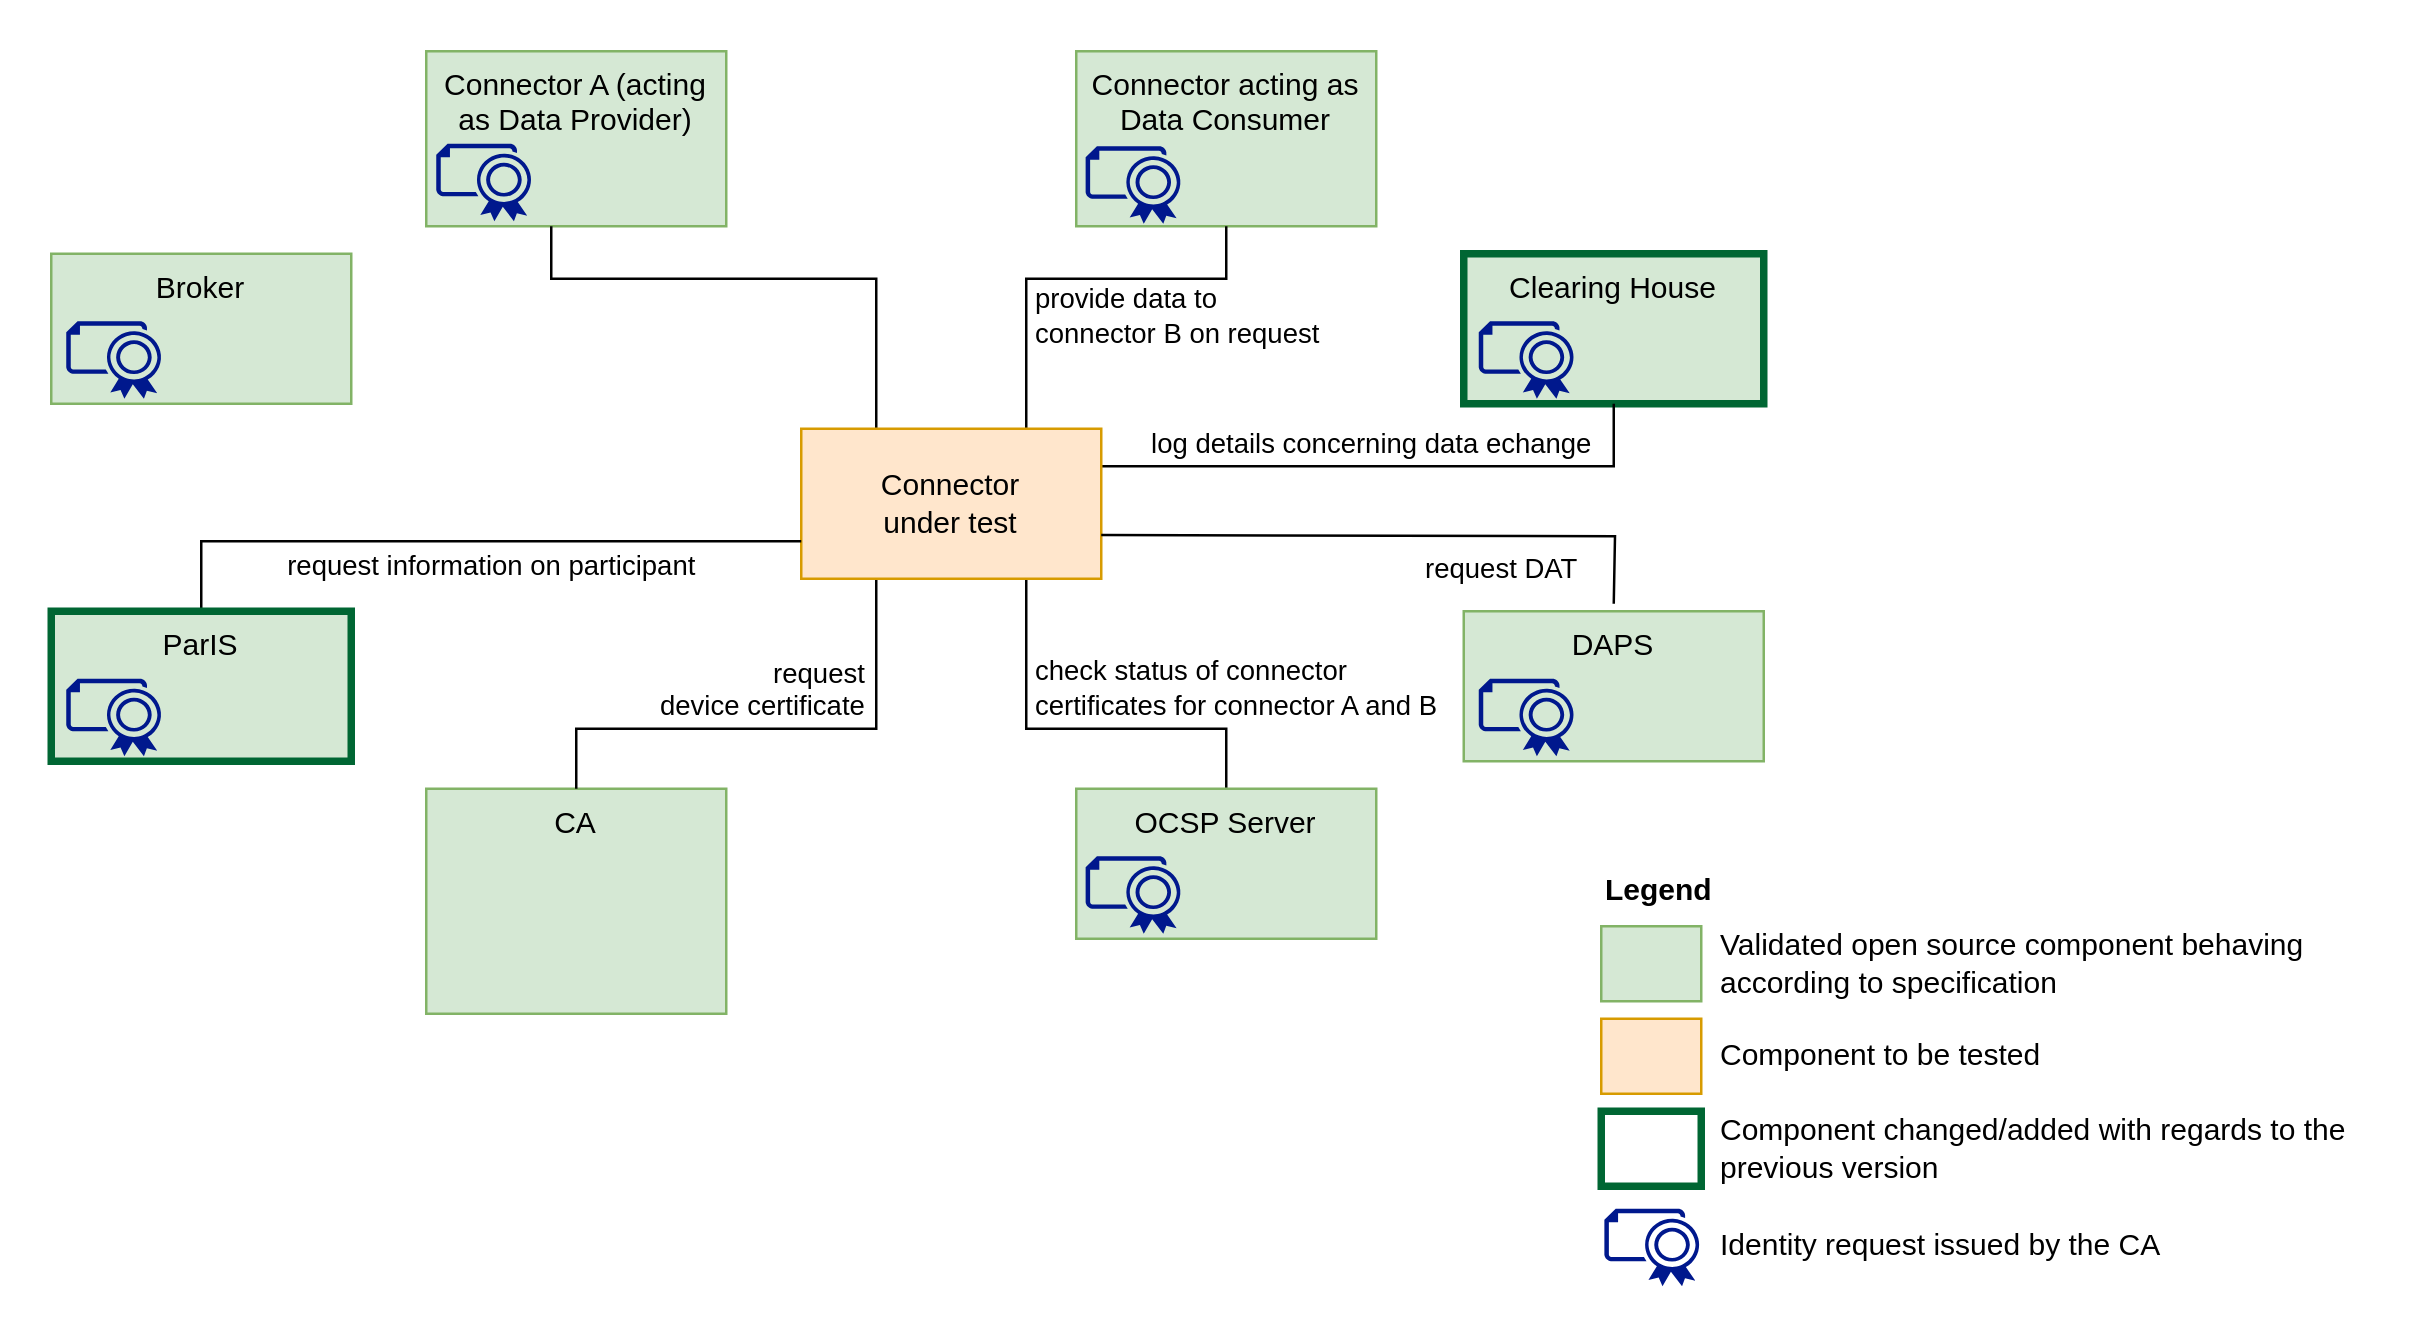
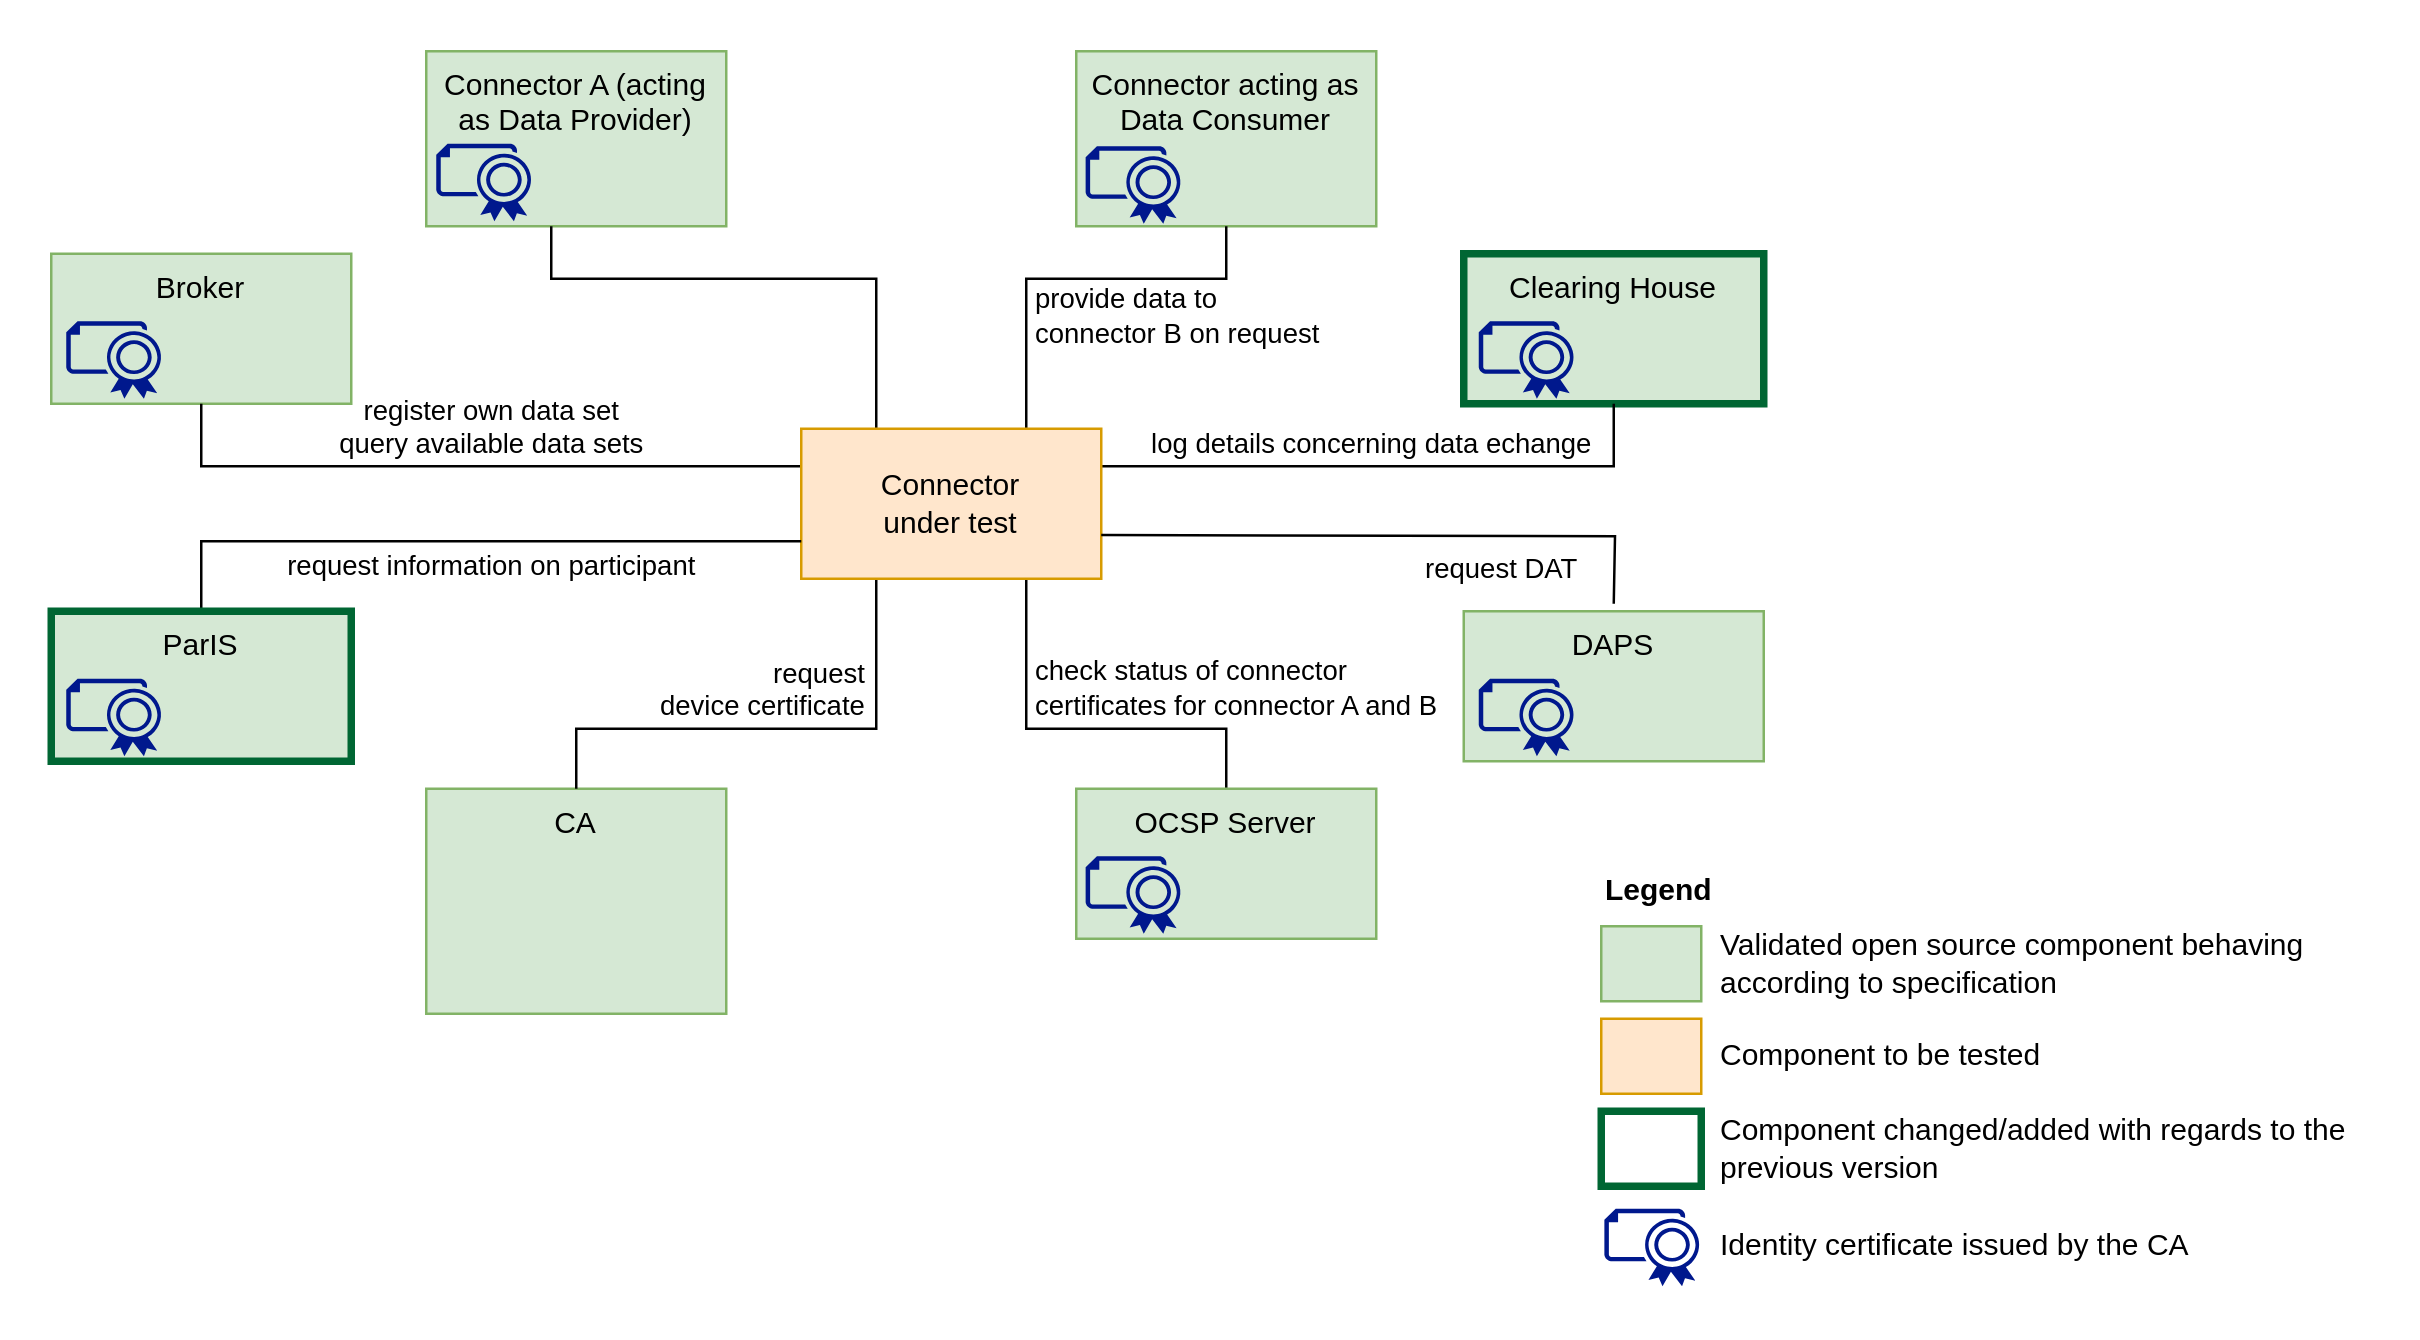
none -> (470, 466)
(1971, 1246) -> (1997, 1246)
